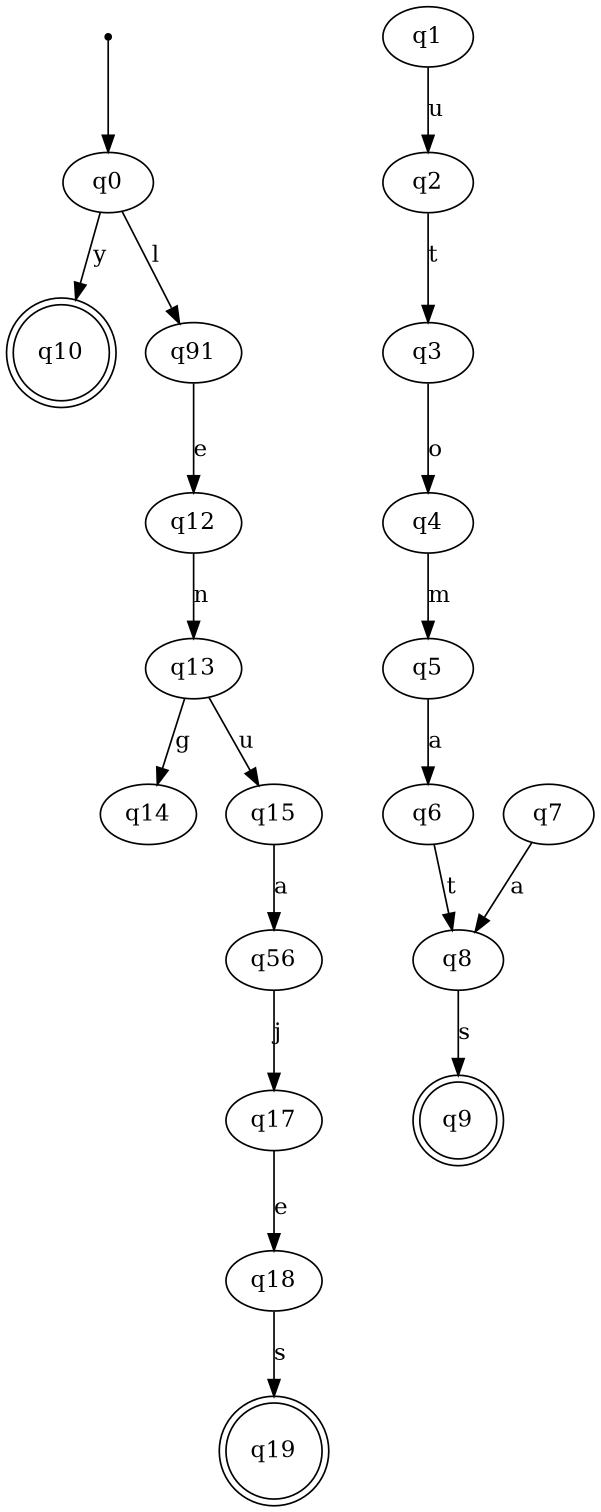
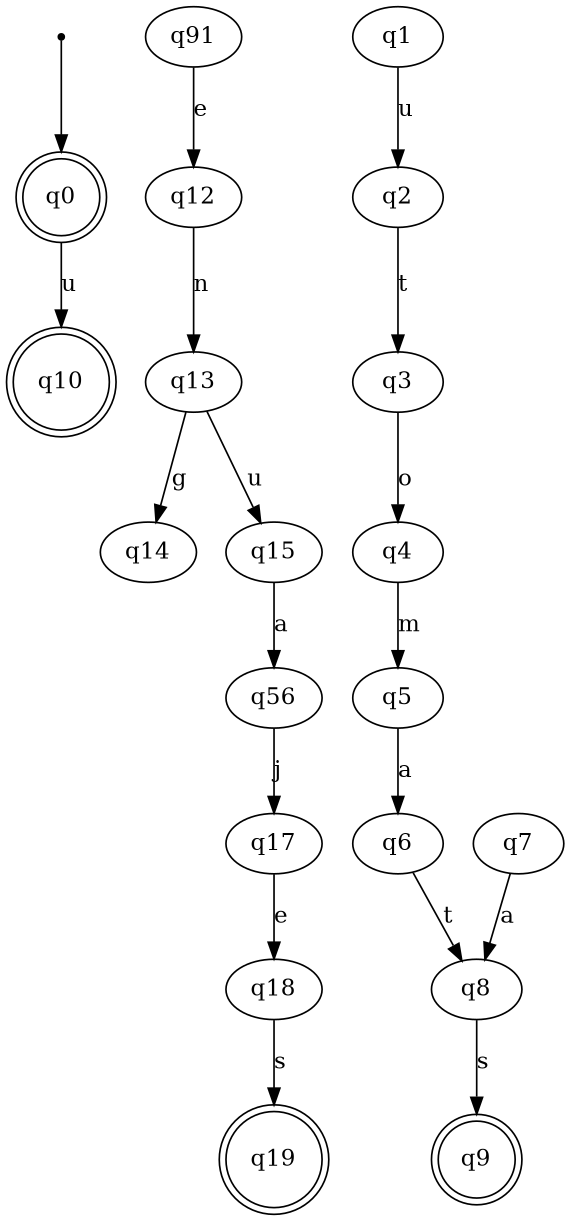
(108, 183) -> (61, 197)
(101, 255) -> (70, 285)
(147, 260) -> none
